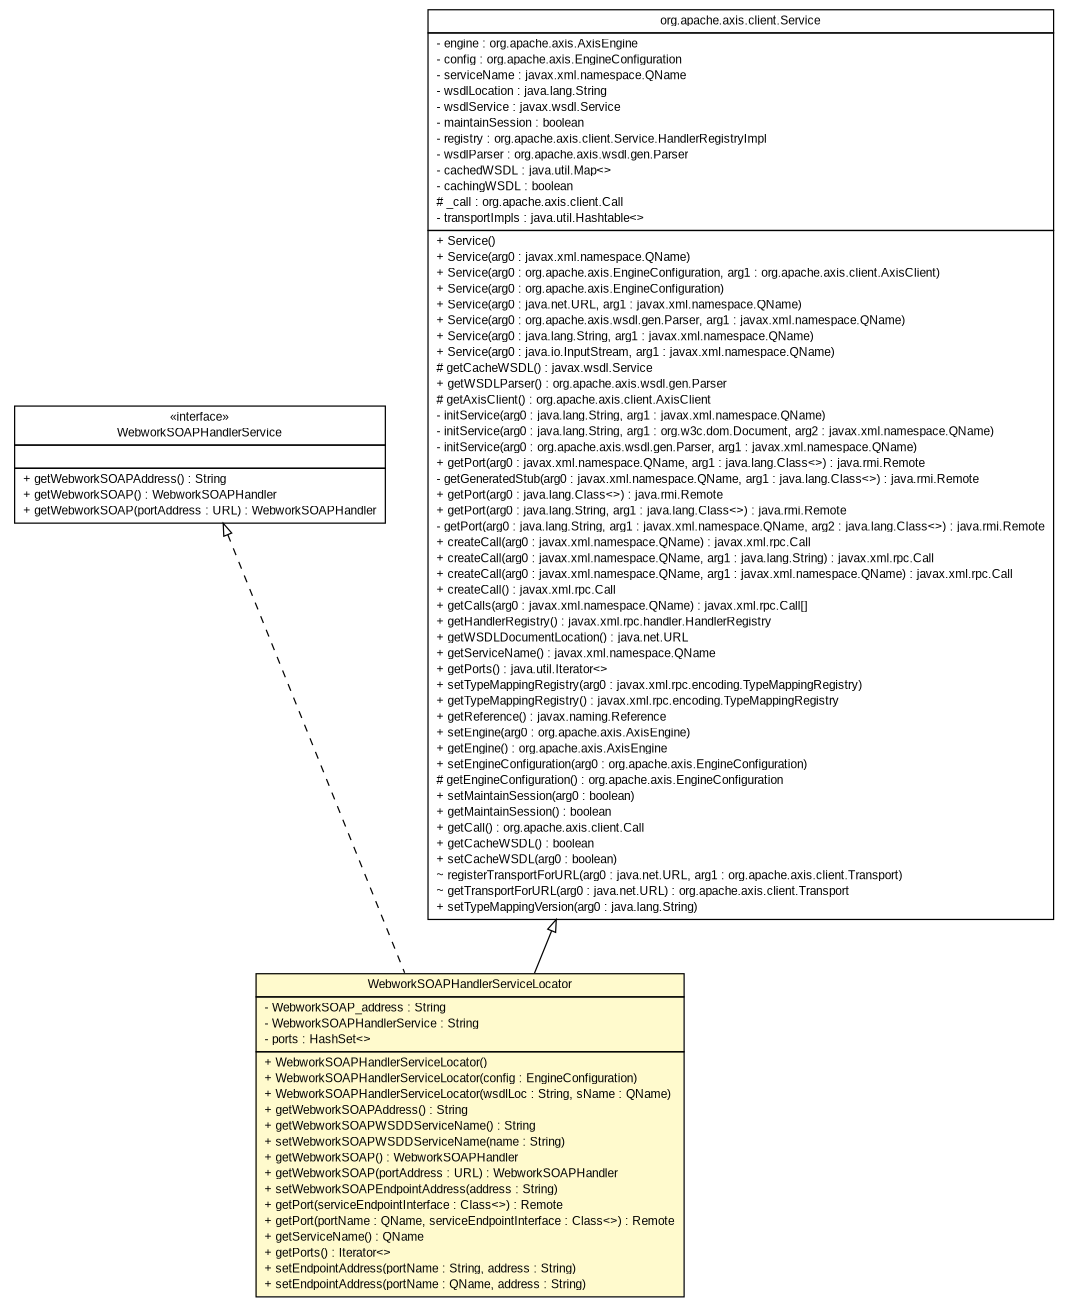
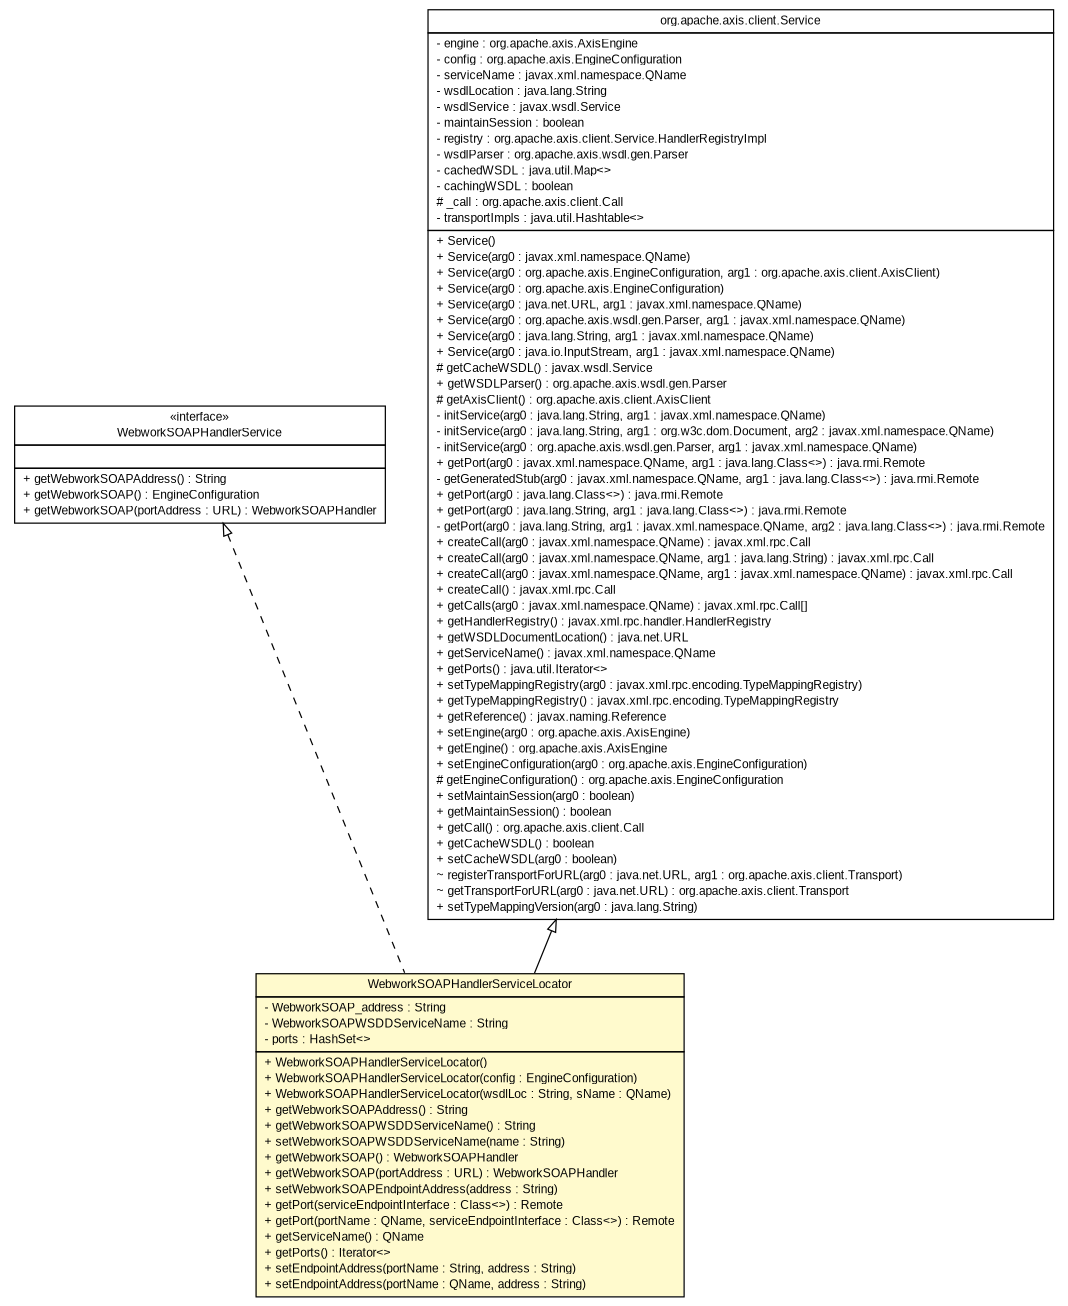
(150, 495) -> (141, 495)
(372, 1024) -> (387, 1024)
